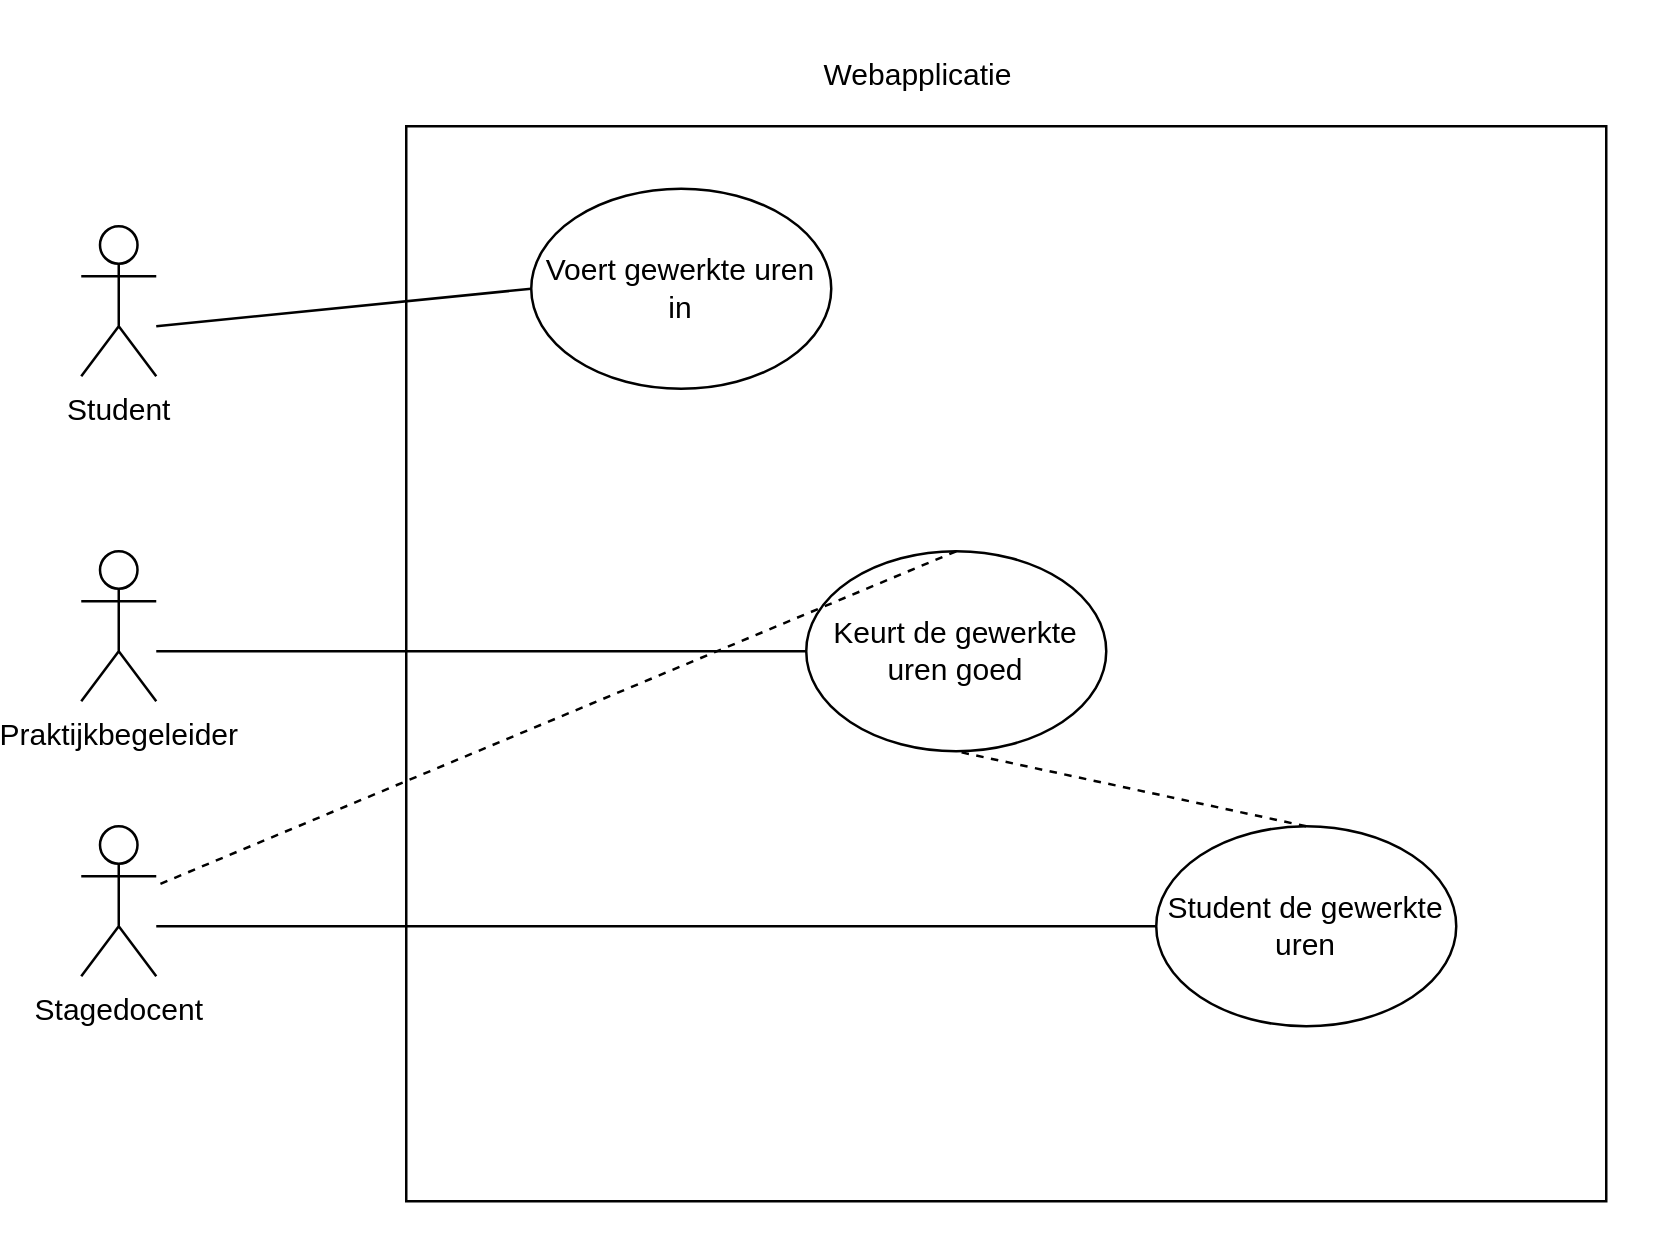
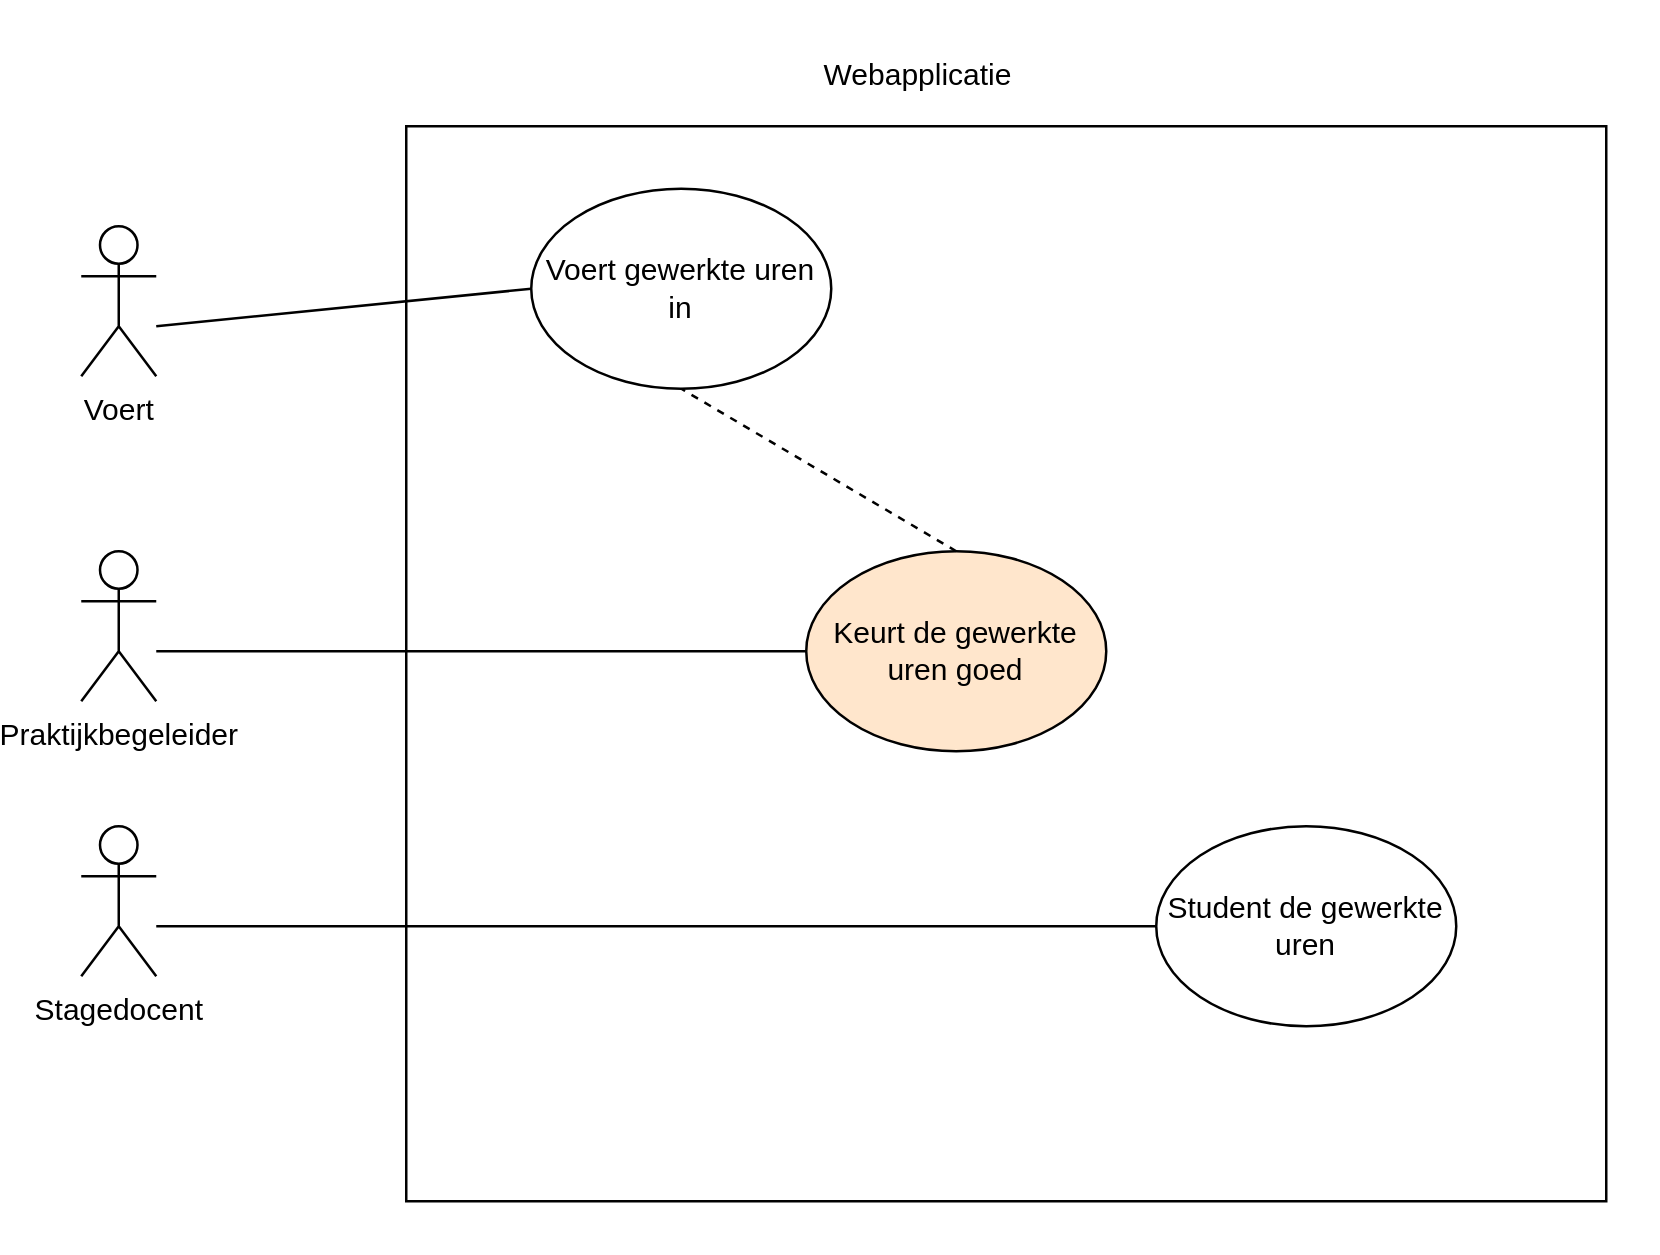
(120, 412) -> (120, 412)
(956, 651) -> (956, 651)
(431, 771) -> (819, 470)
(1135, 789) -> none
